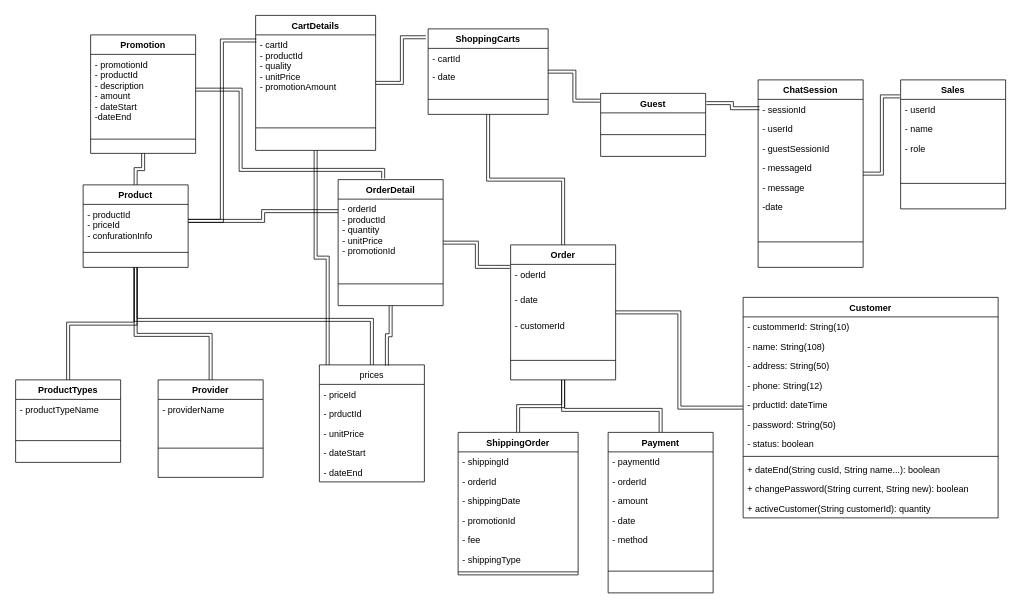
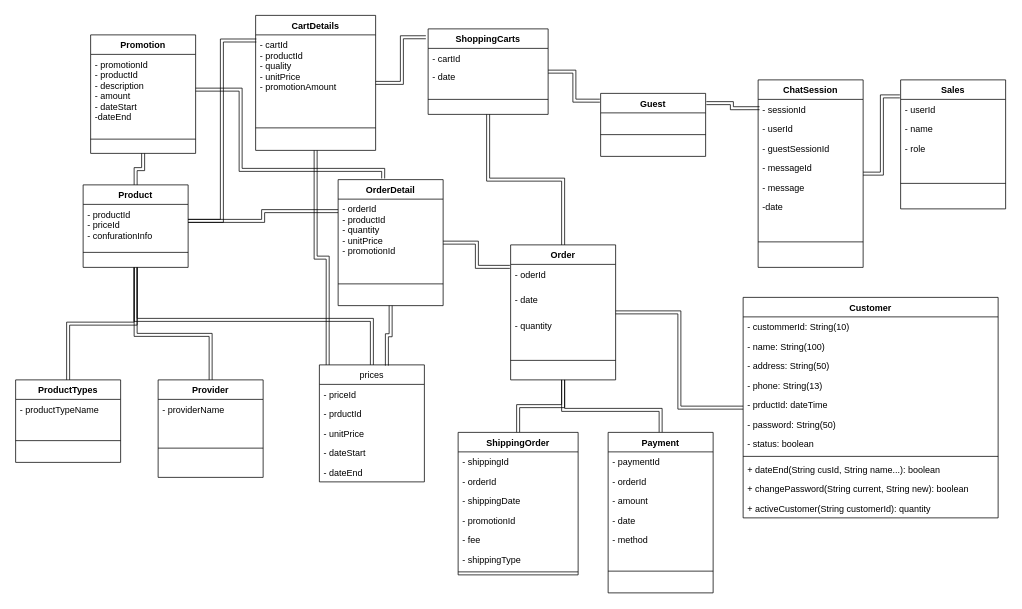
(544, 326) -> (537, 326)
(790, 347) -> (790, 347)
(790, 386) -> (790, 386)
